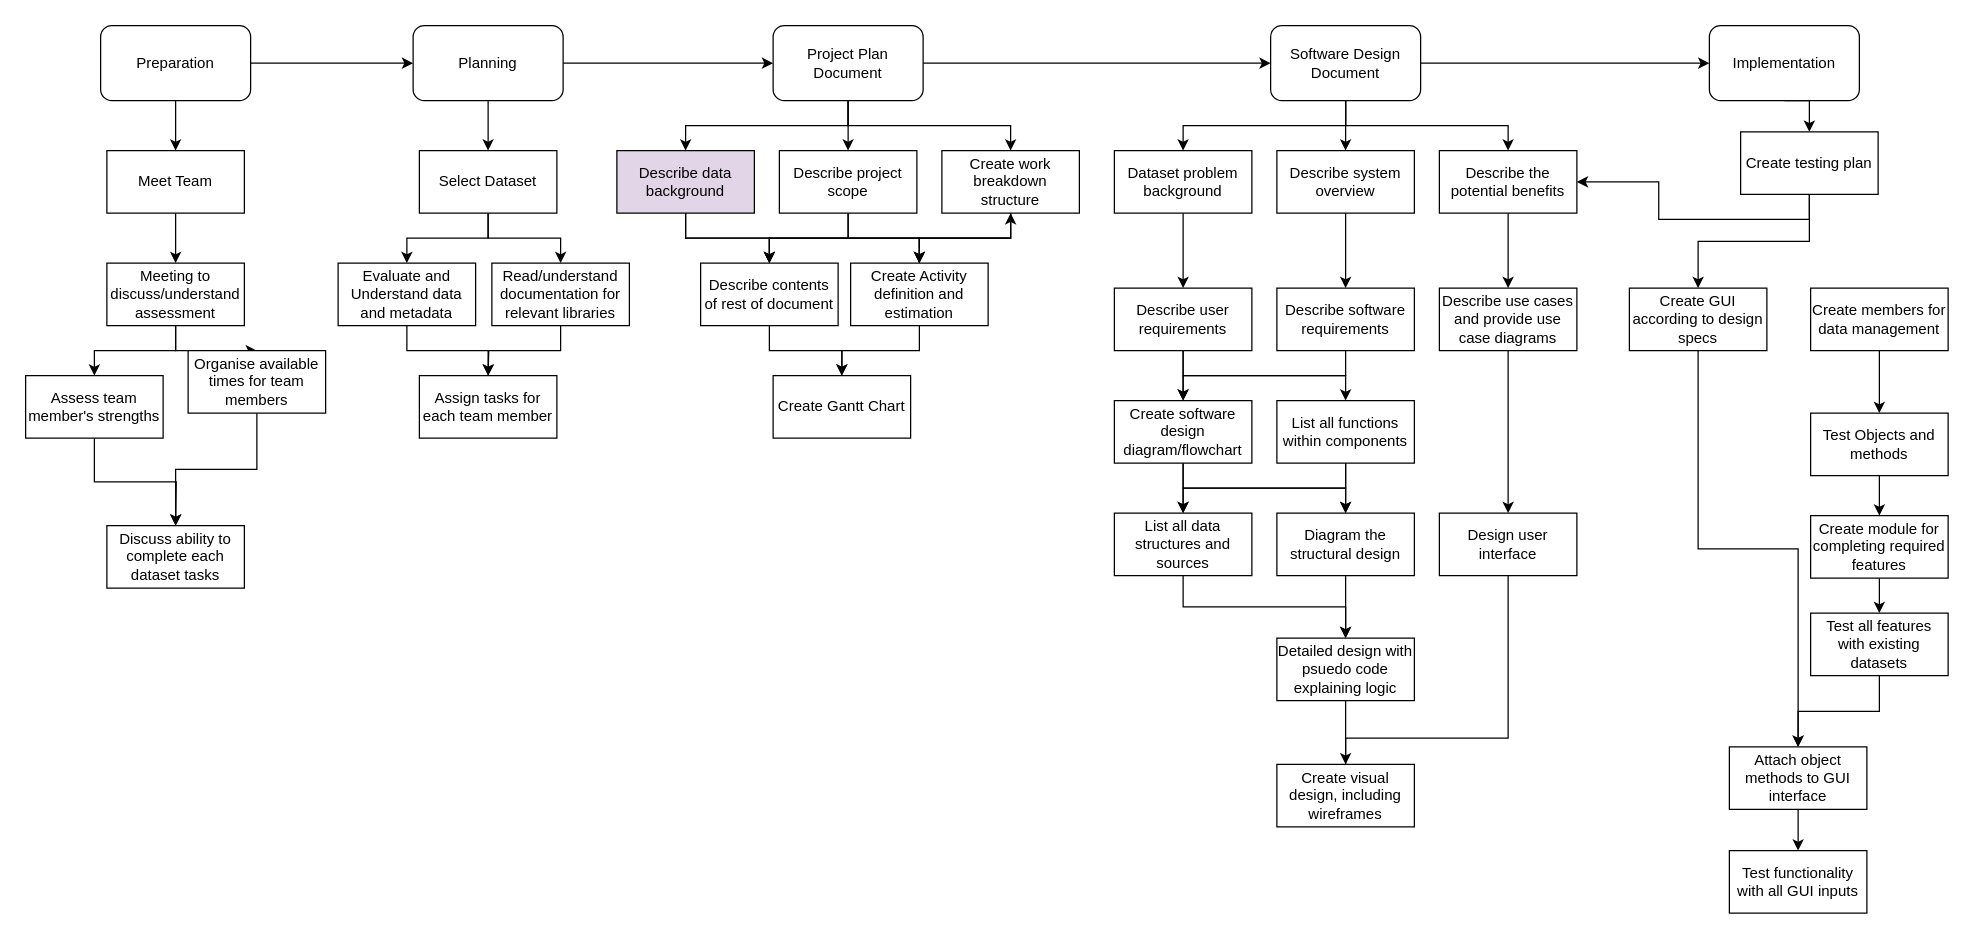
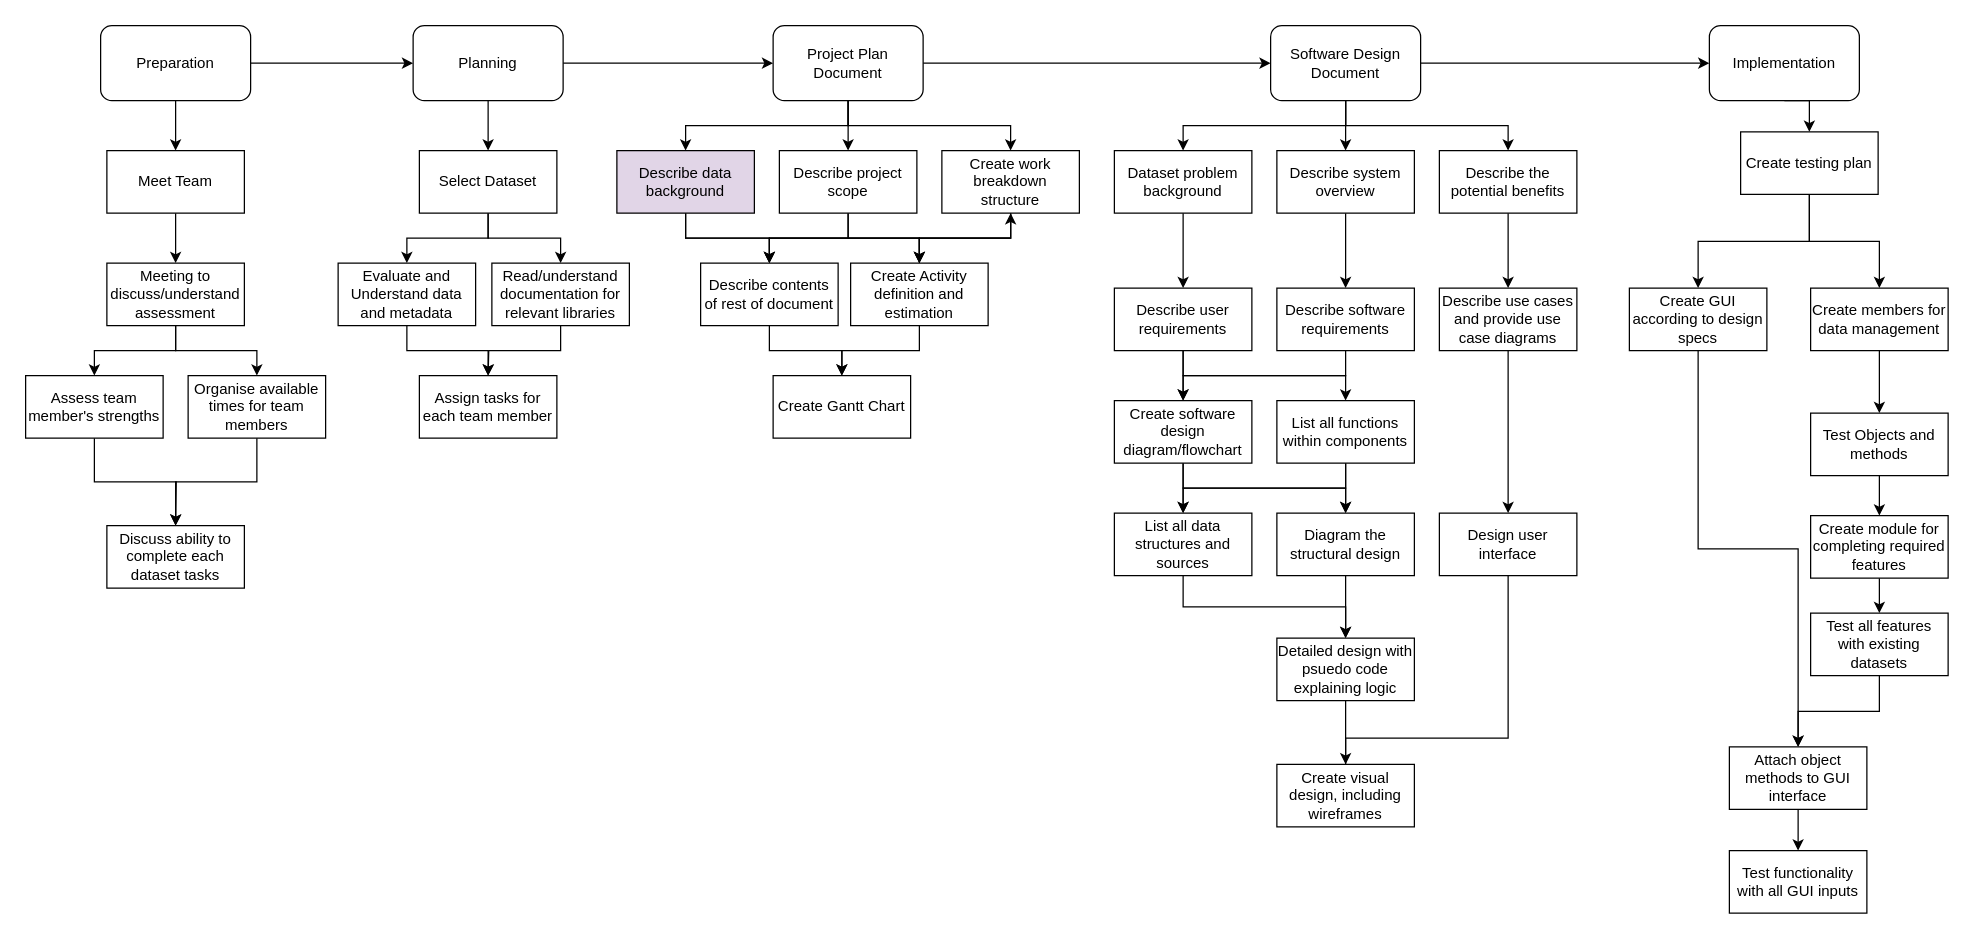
(1678, 219) -> (1864, 241)
(257, 382) -> (257, 407)
